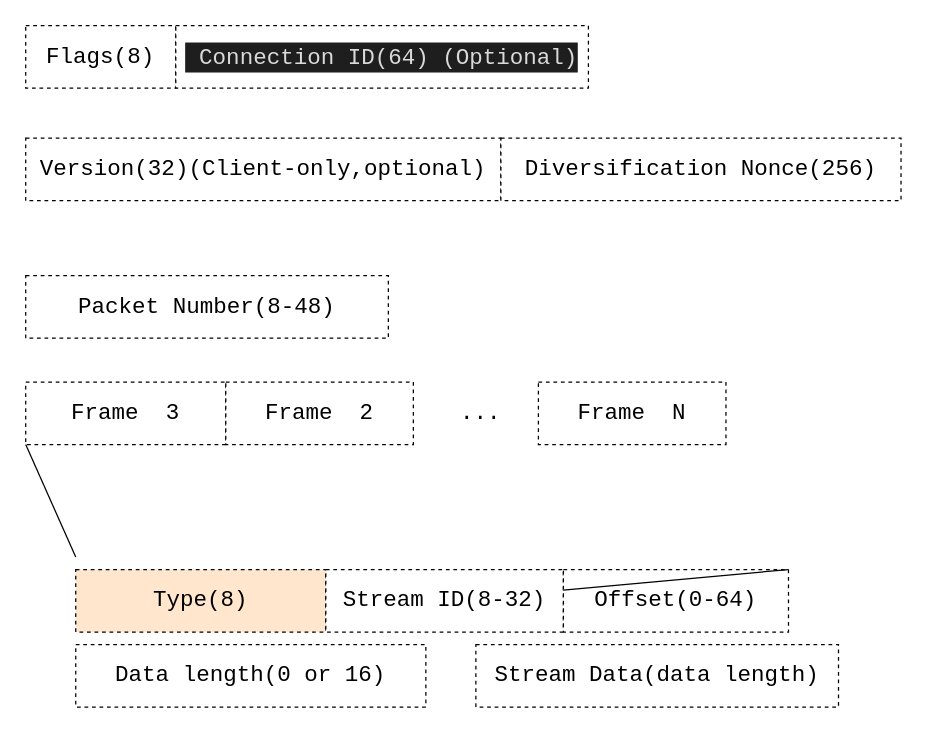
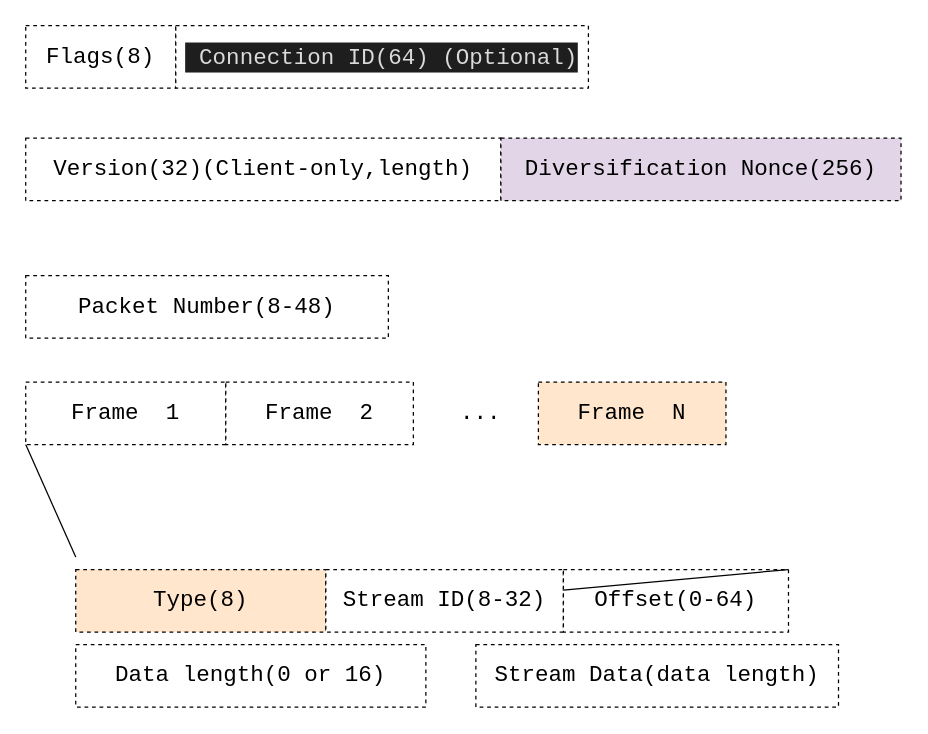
(263, 169) -> (263, 169)
(701, 169) -> (701, 169)
(126, 413) -> (126, 413)
(632, 413) -> (632, 413)
